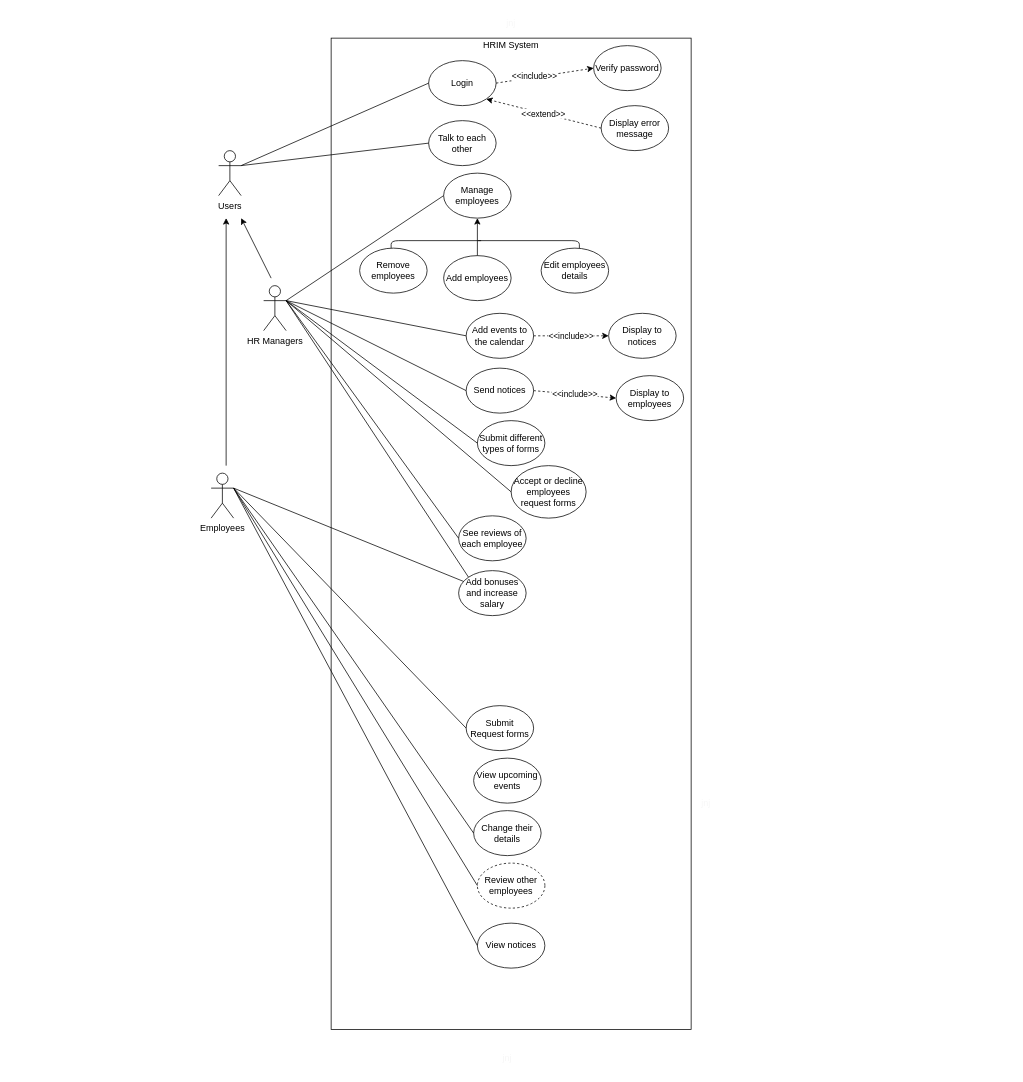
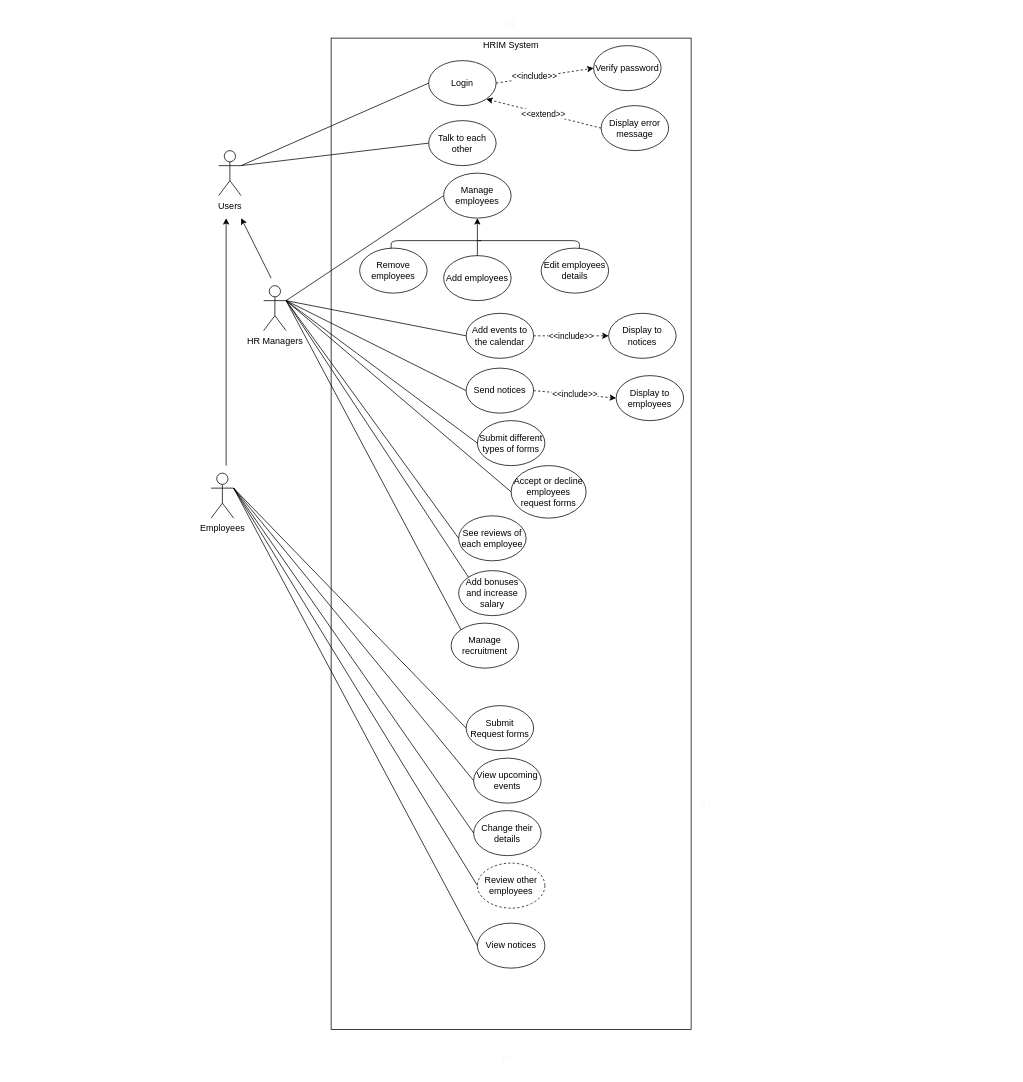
none -> (377, 471)
(351, 536) -> (361, 643)
none -> (485, 645)
